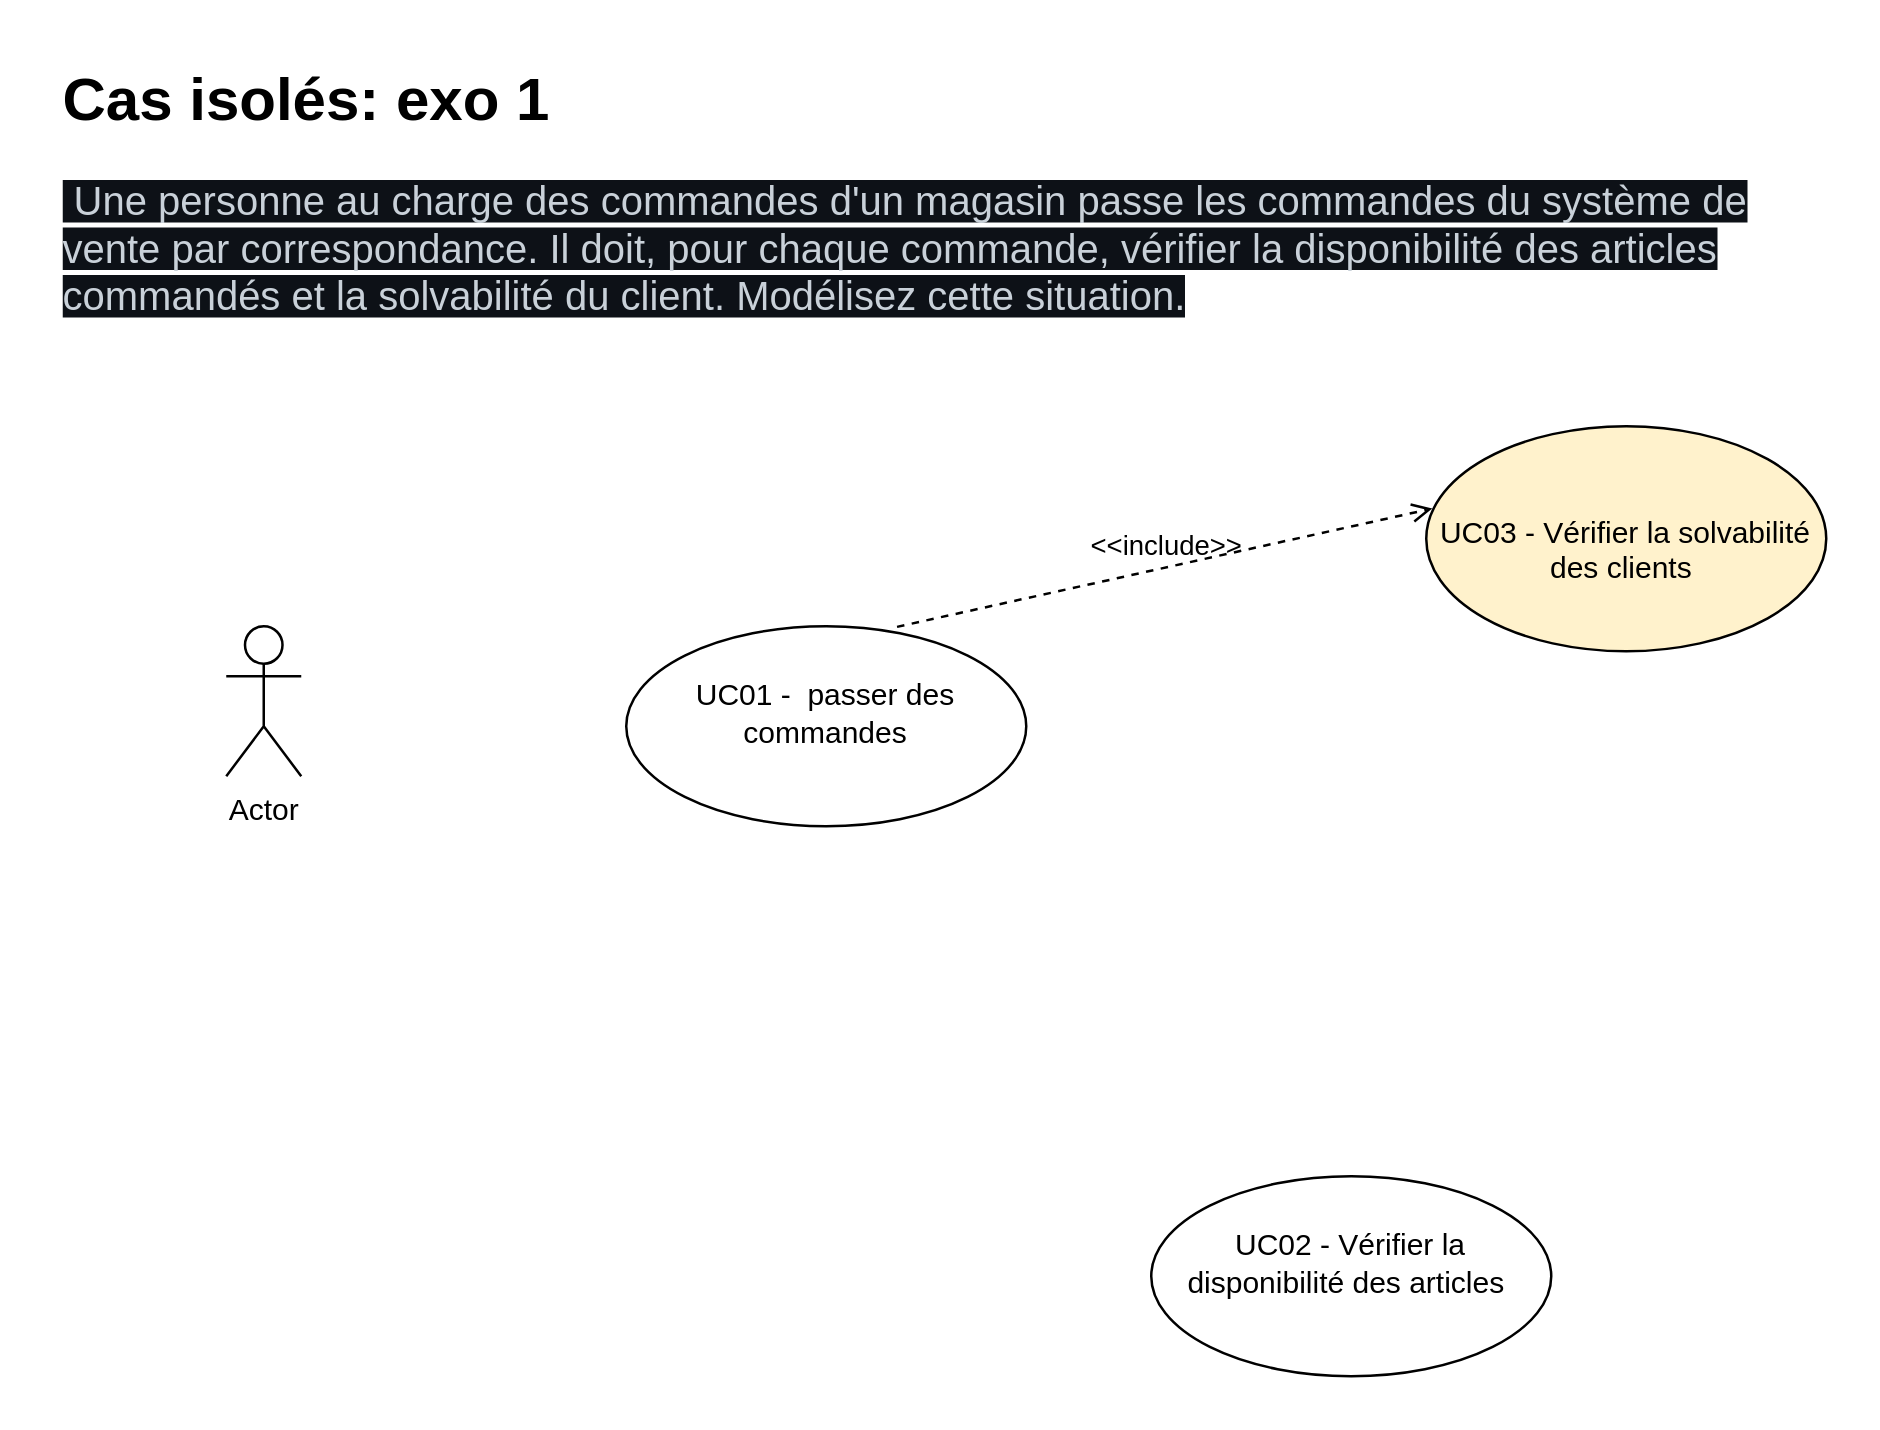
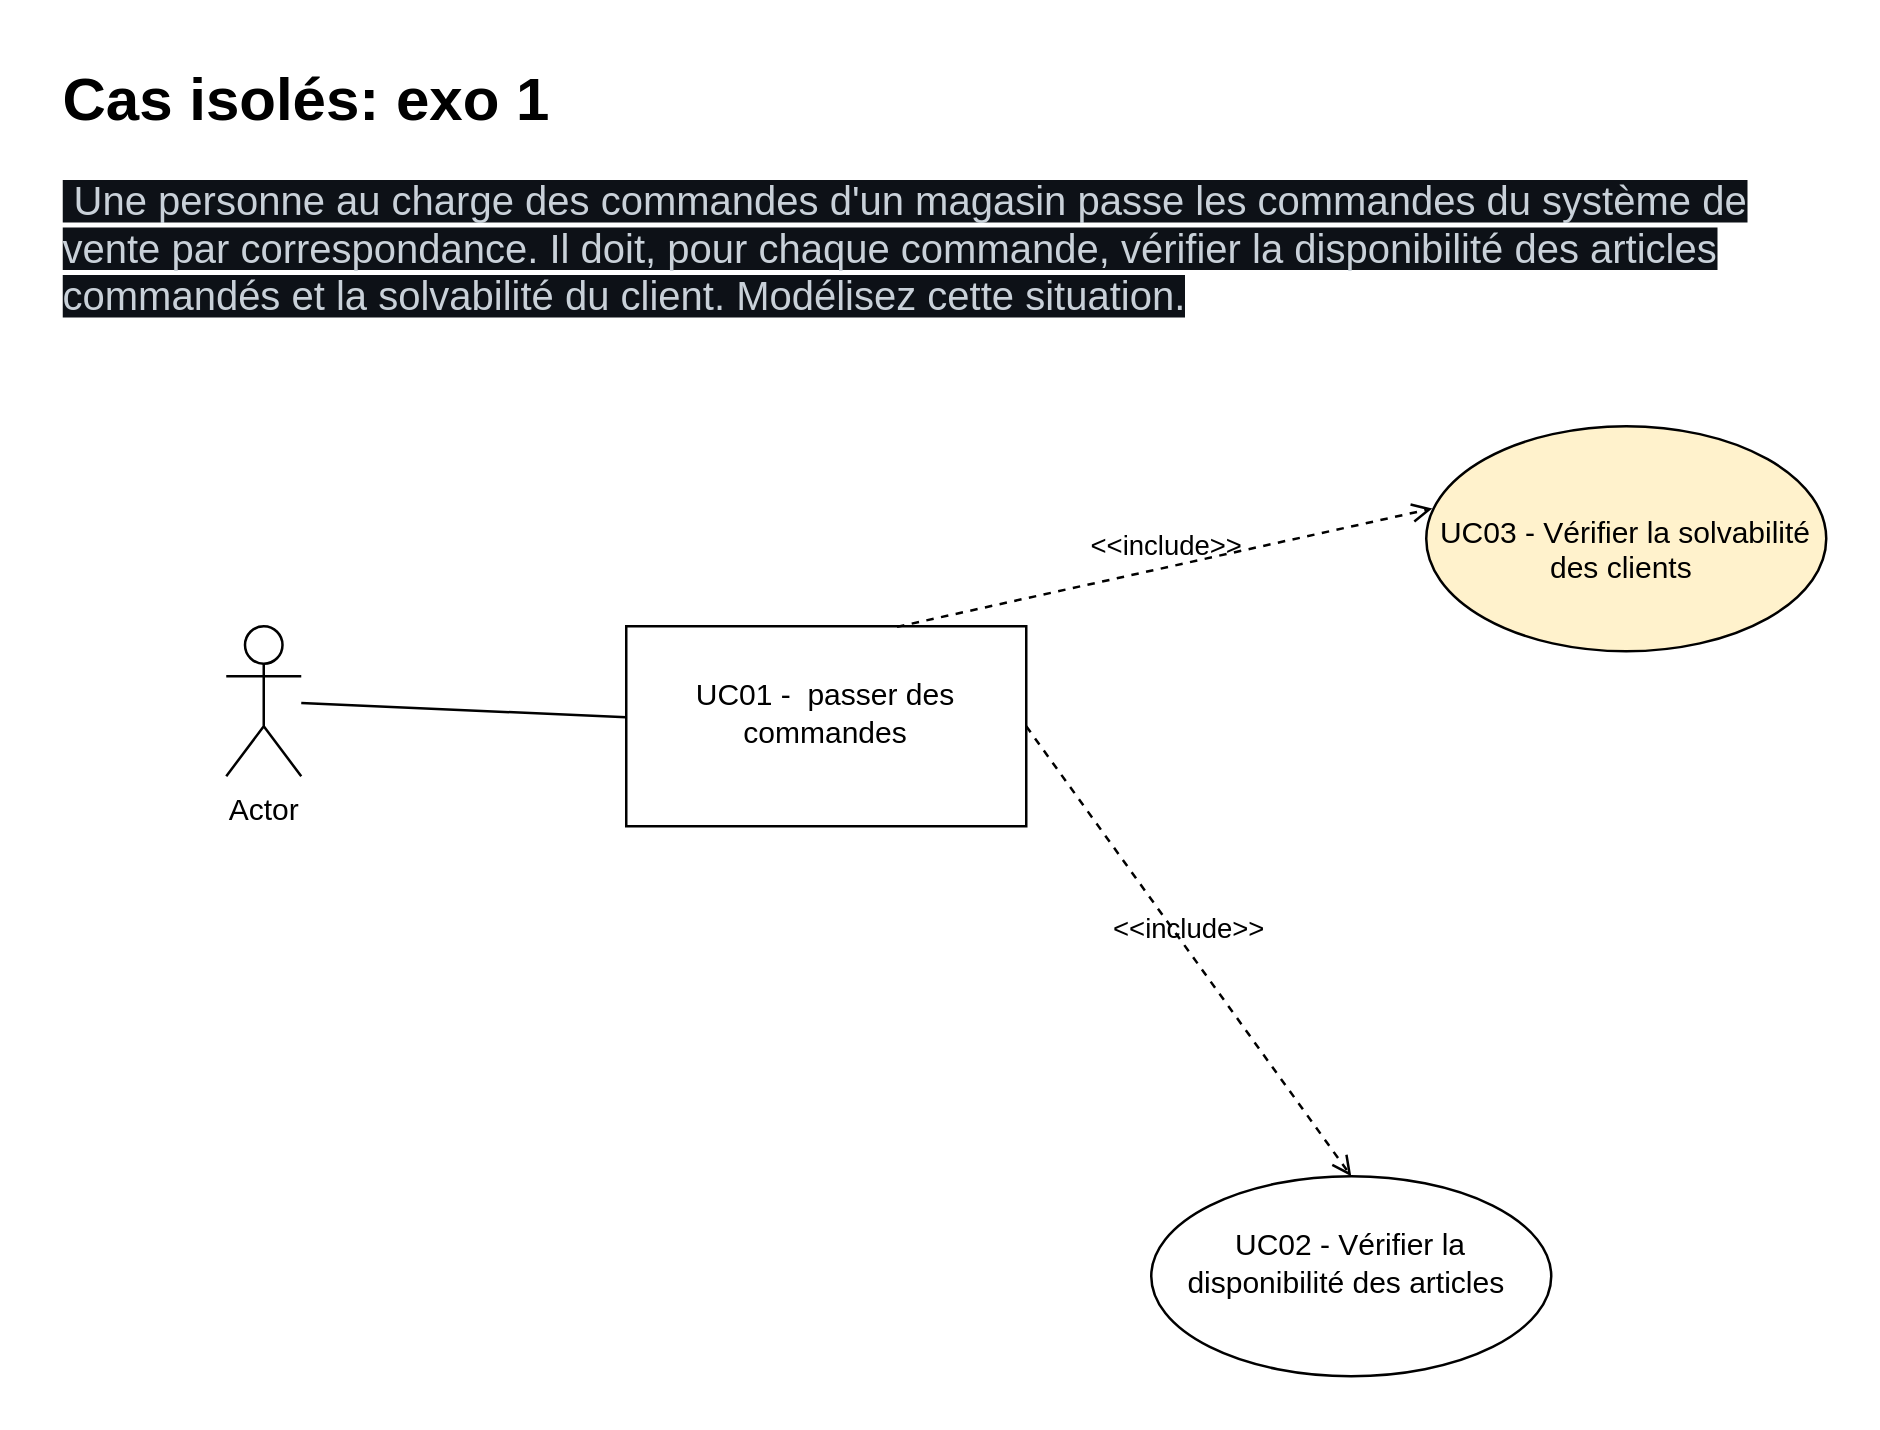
none -> (463, 710)
(826, 726) -> (826, 726)
none -> (1187, 949)
